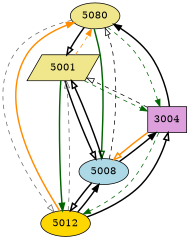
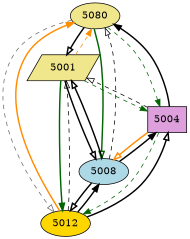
(167, 120) -> (167, 120)
(69, 149) -> (69, 149)
